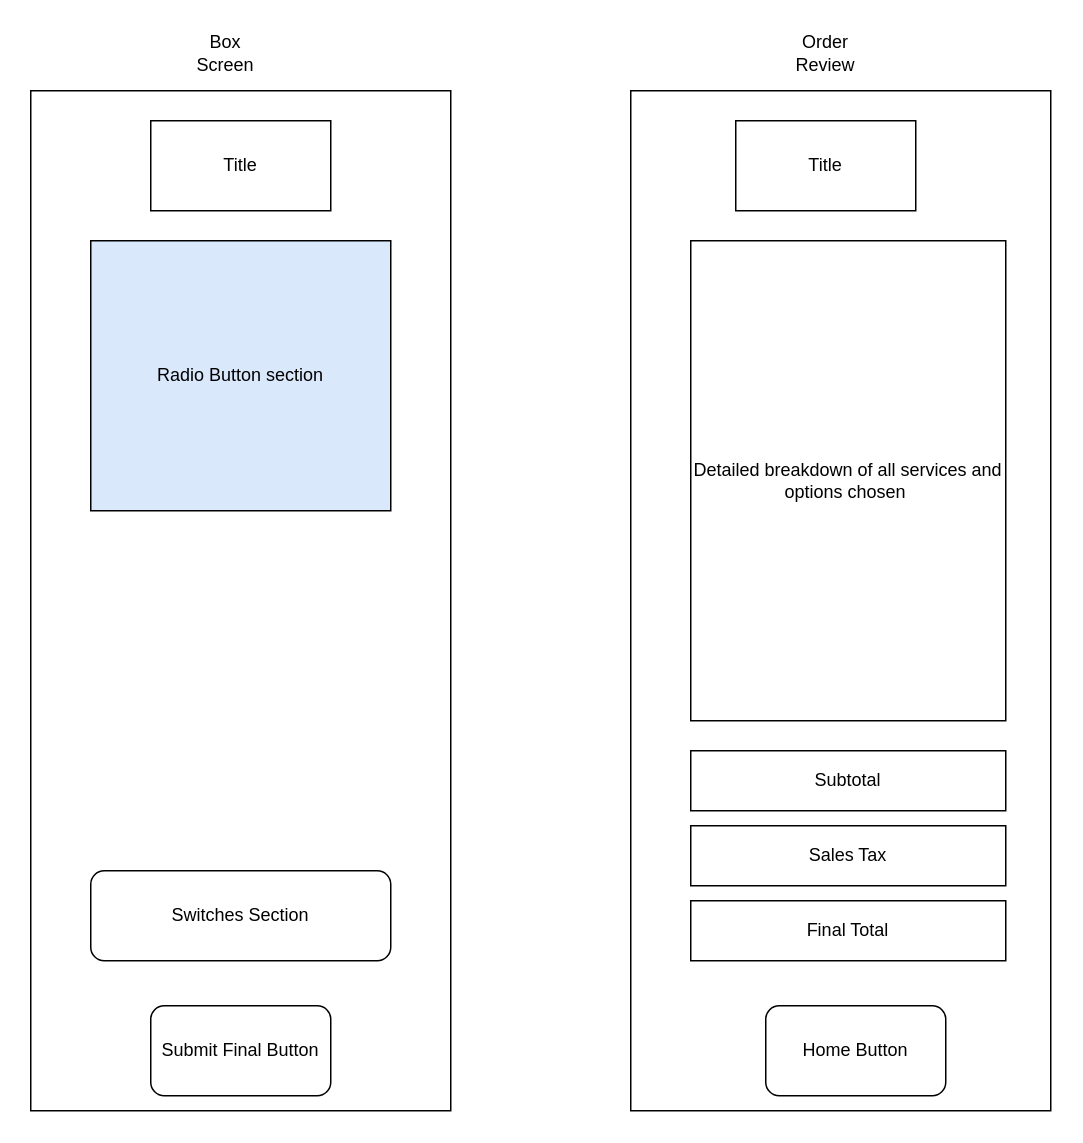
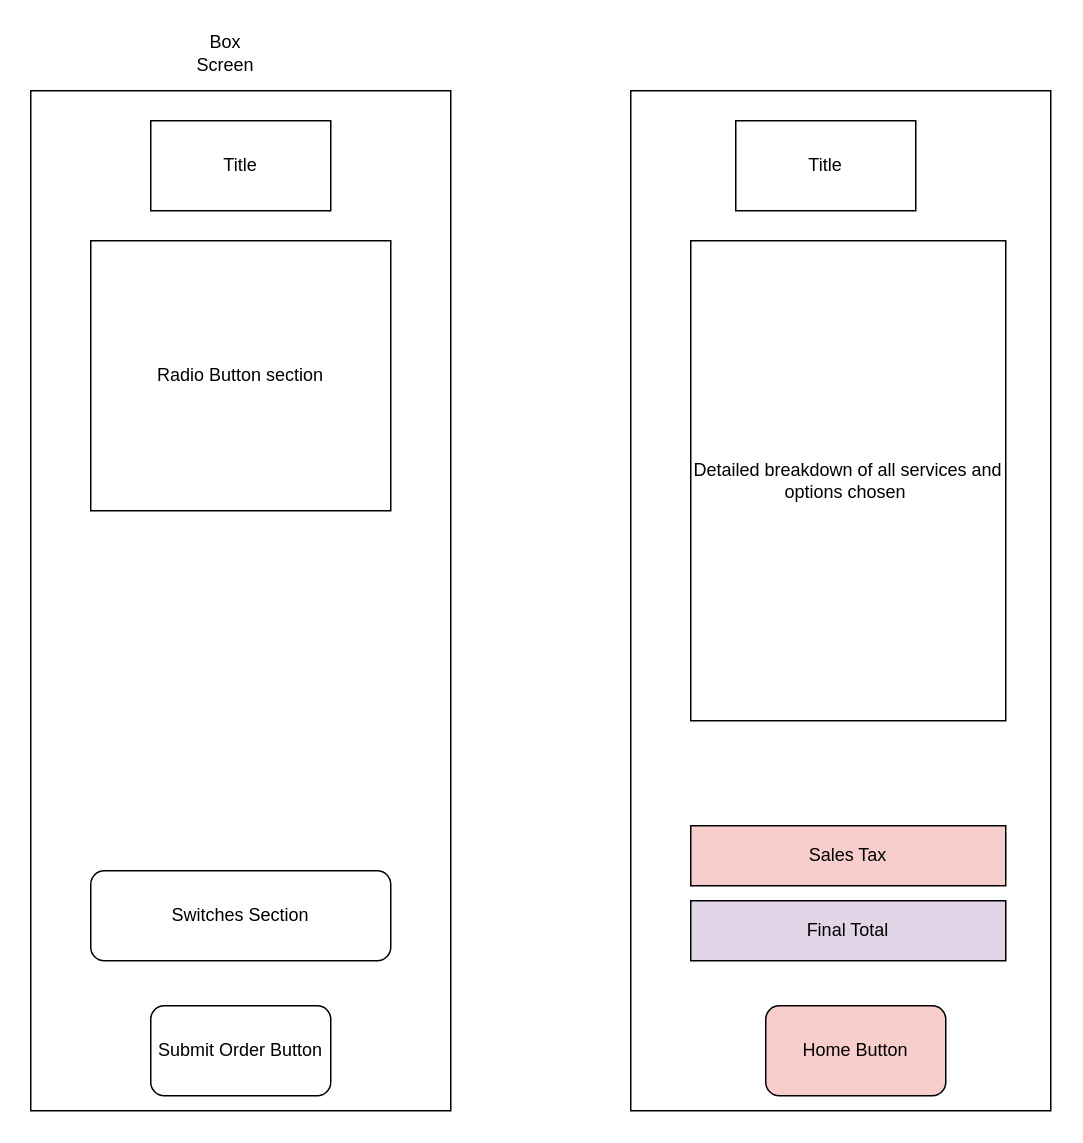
(826, 53) -> none
(241, 376) -> (241, 376)
(848, 781) -> none
(848, 856) -> (848, 856)
(848, 931) -> (848, 931)
(241, 1051) -> (241, 1051)
(856, 1051) -> (856, 1051)
